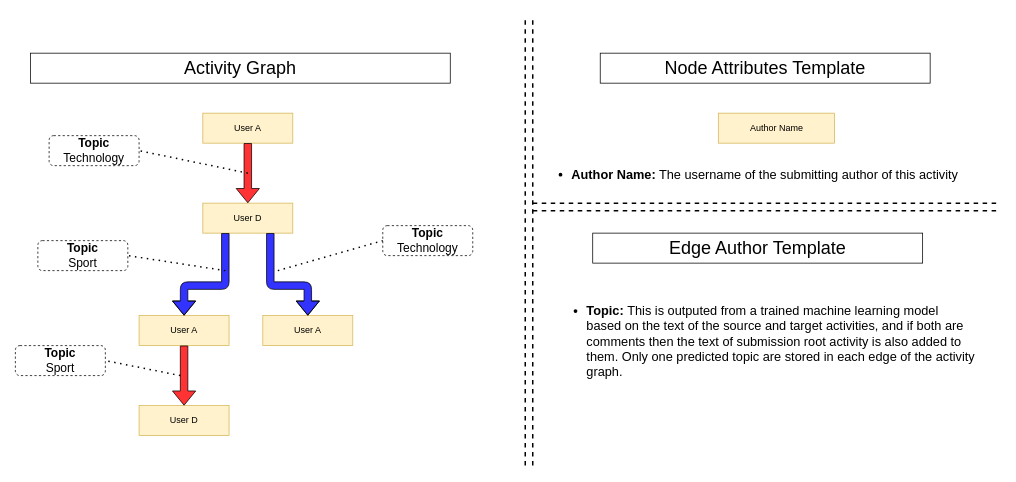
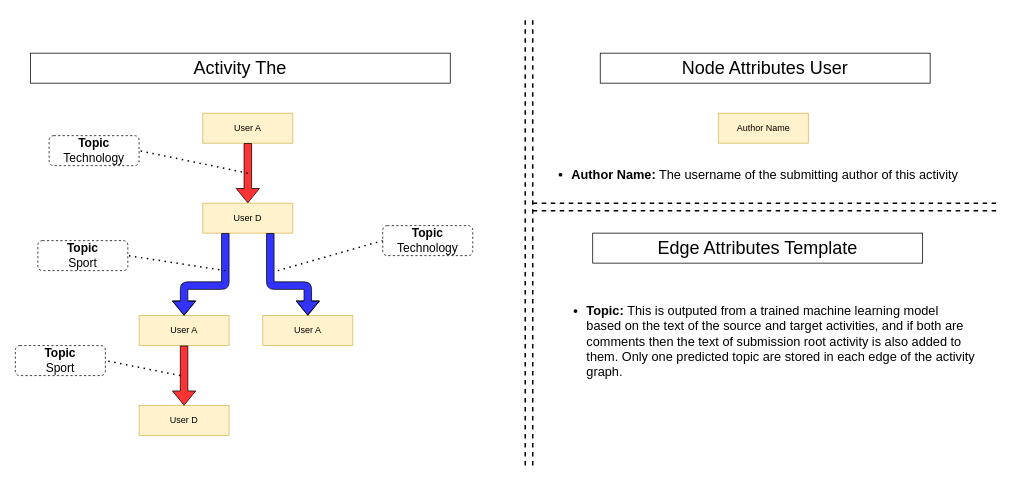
(240, 68) -> (240, 68)
(765, 68) -> (765, 68)
(777, 128) -> (764, 128)
(758, 248) -> (758, 248)
